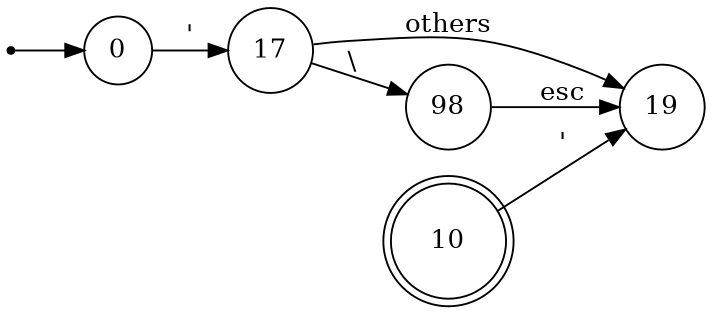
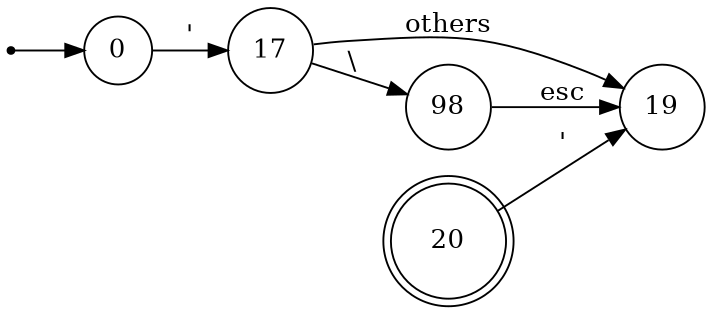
(448, 241) -> (448, 241)
